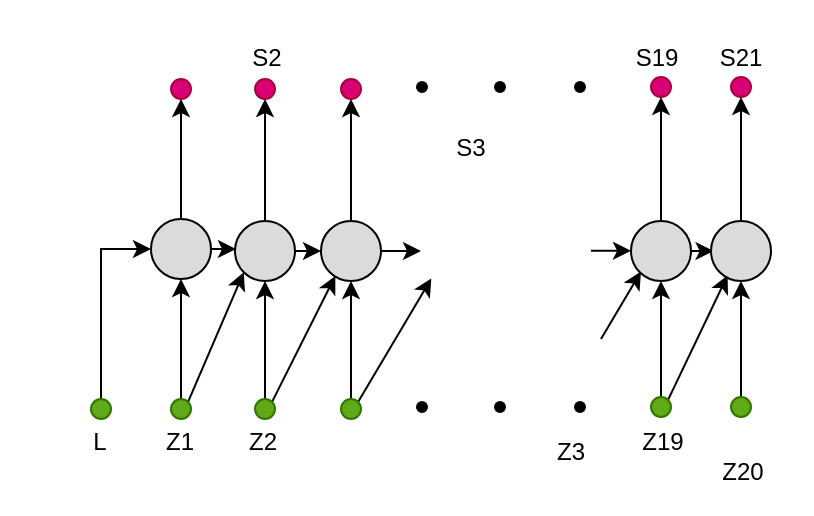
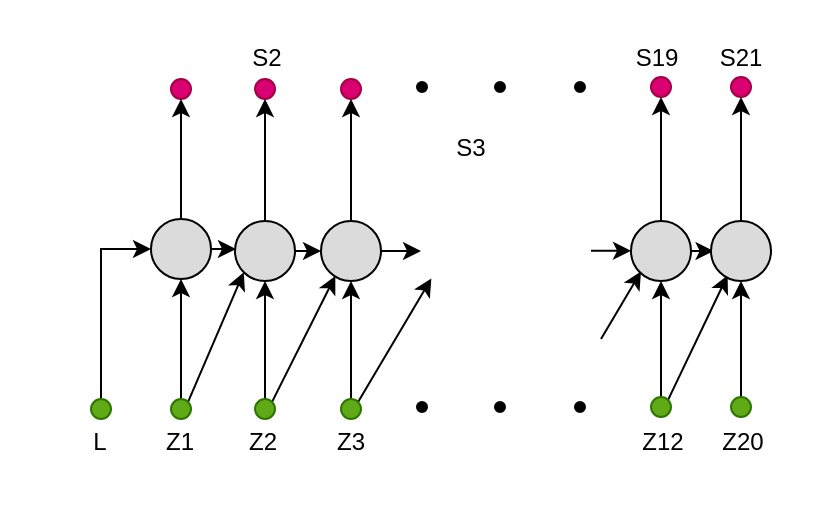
(664, 443) -> (664, 443)
(572, 452) -> (352, 442)
(744, 472) -> (744, 442)
